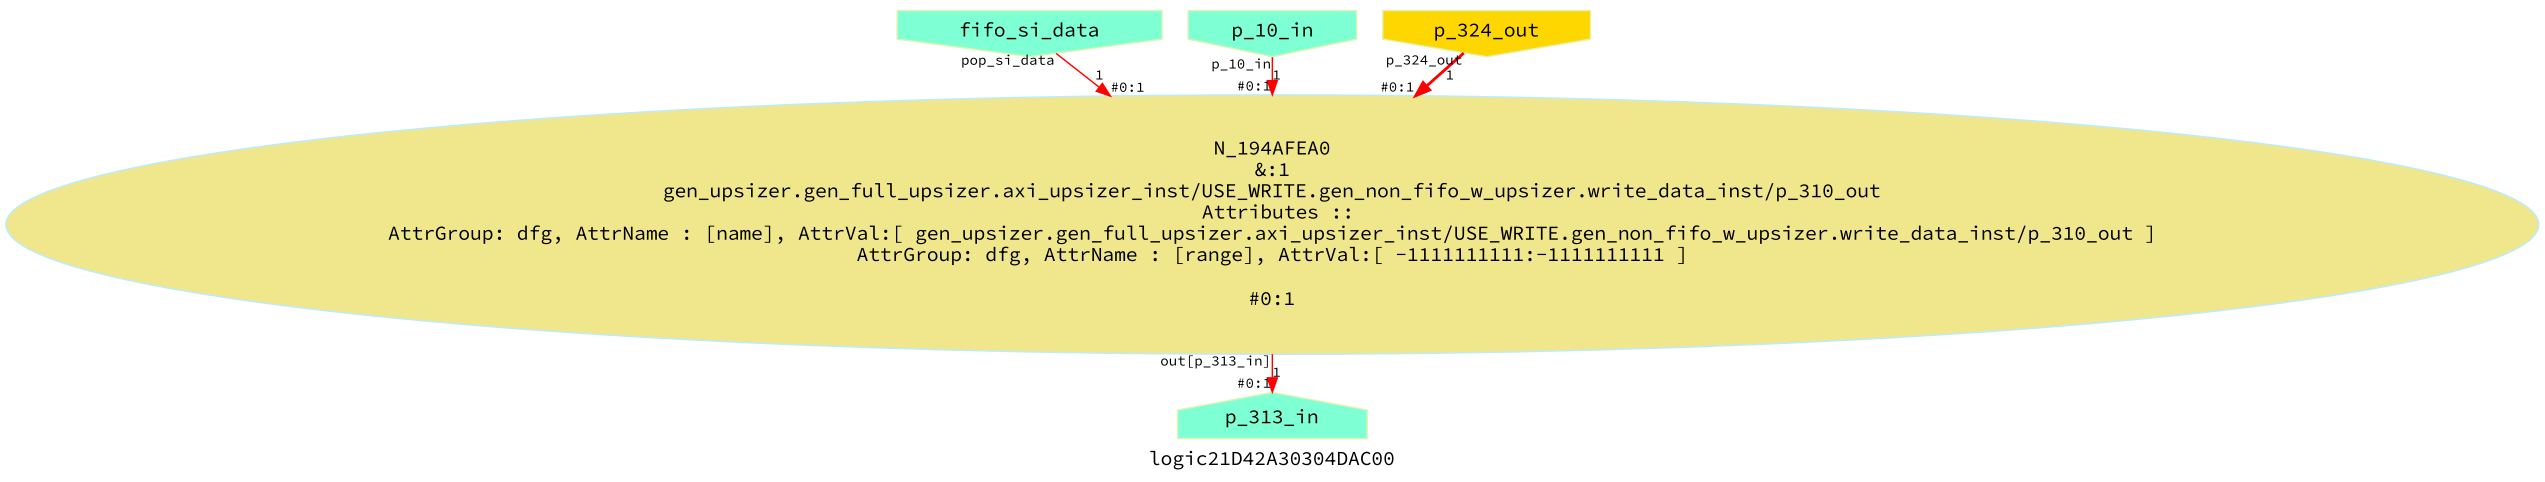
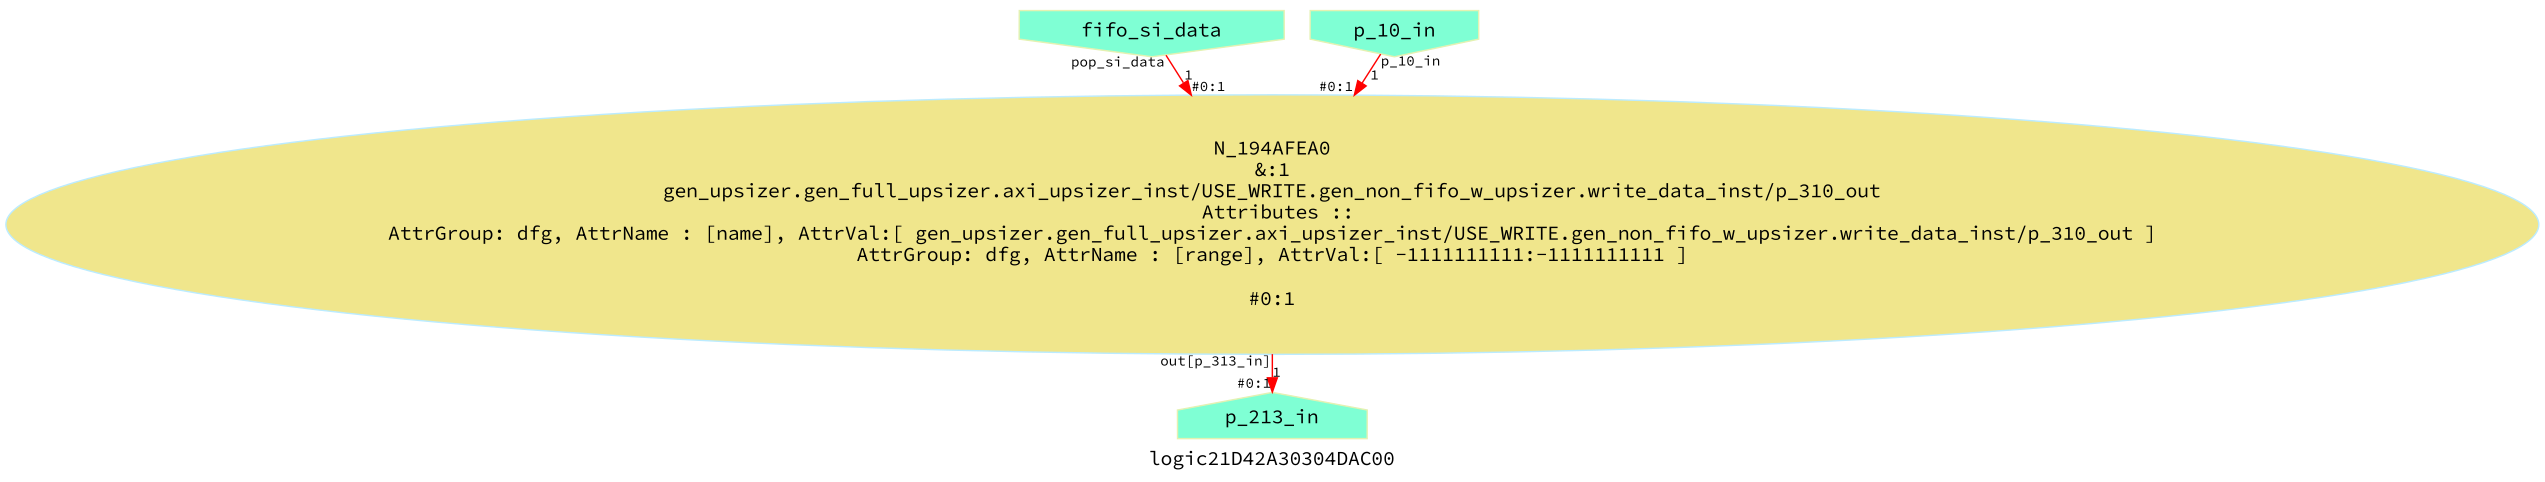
(1487, 31) -> none
(1272, 418) -> (1272, 418)
